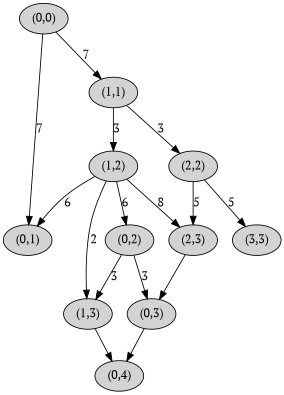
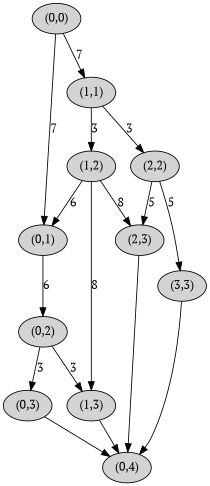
(121, 199) -> (43, 282)
(94, 240) -> (95, 286)
(174, 274) -> (134, 350)
none -> (171, 377)
